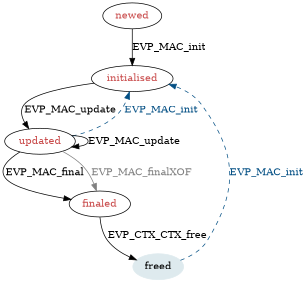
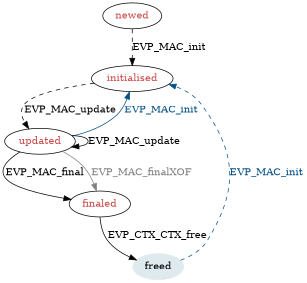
(132, 44) -> (132, 44)
(48, 92) -> (48, 92)
(104, 124) -> (104, 124)
